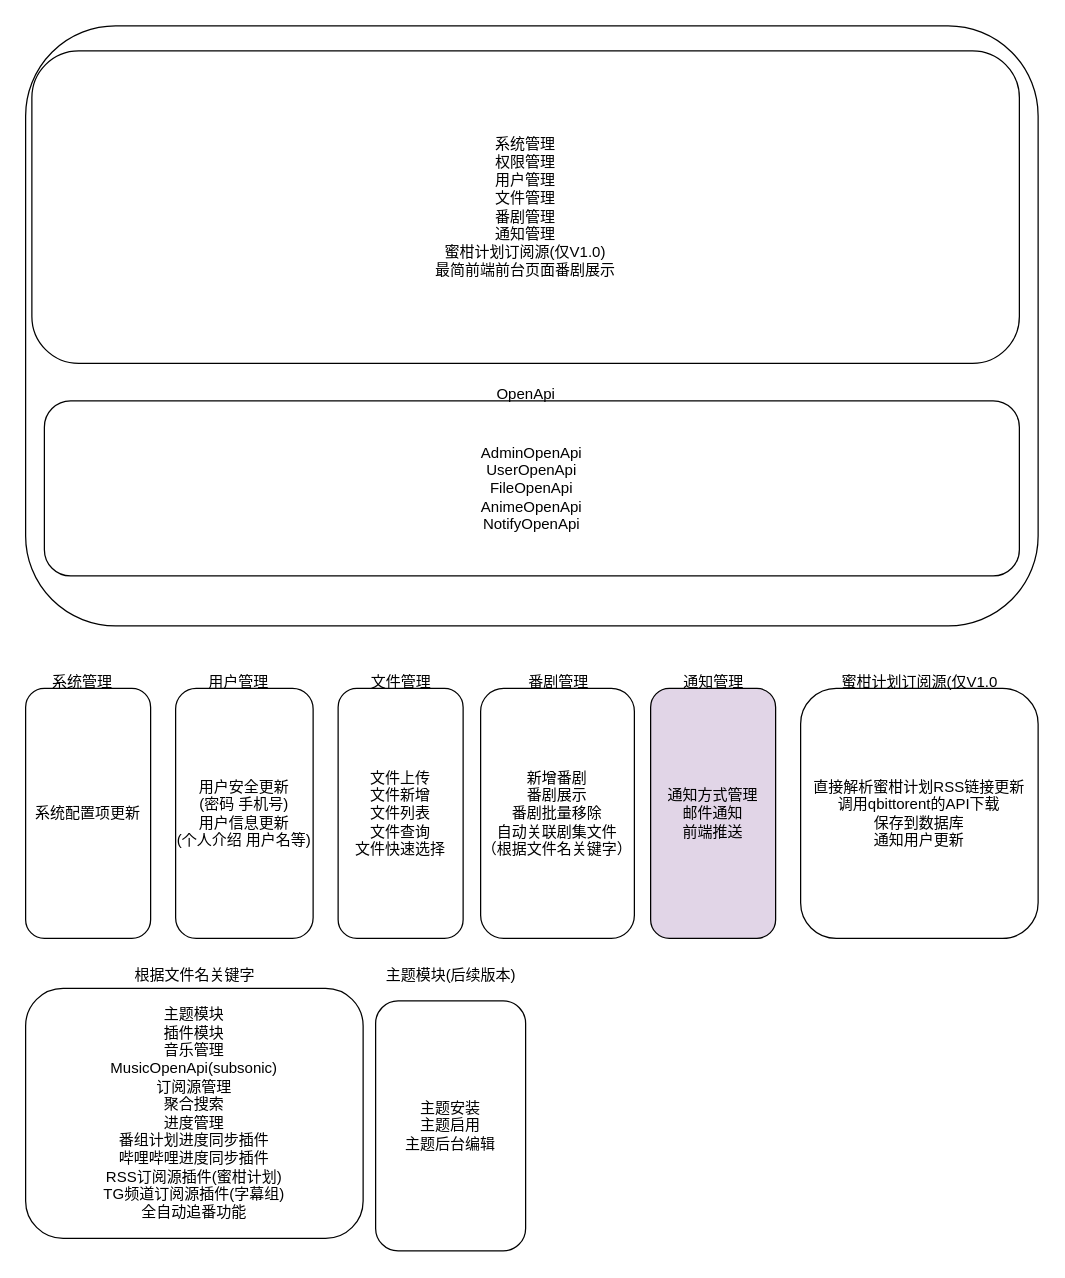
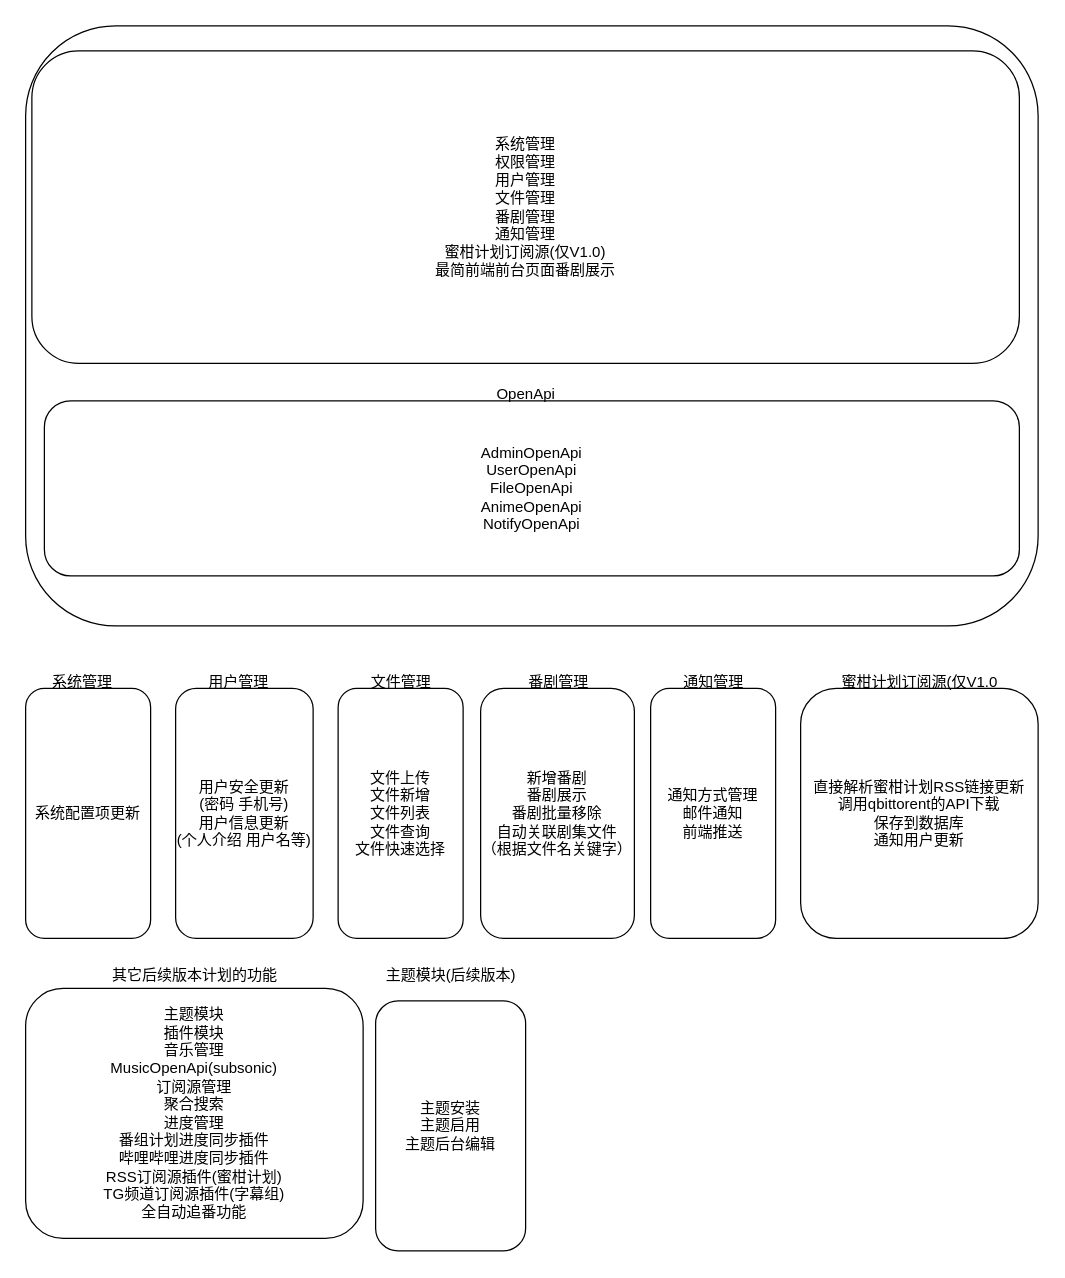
(713, 813) -> (713, 813)
(195, 976) -> (195, 976)
